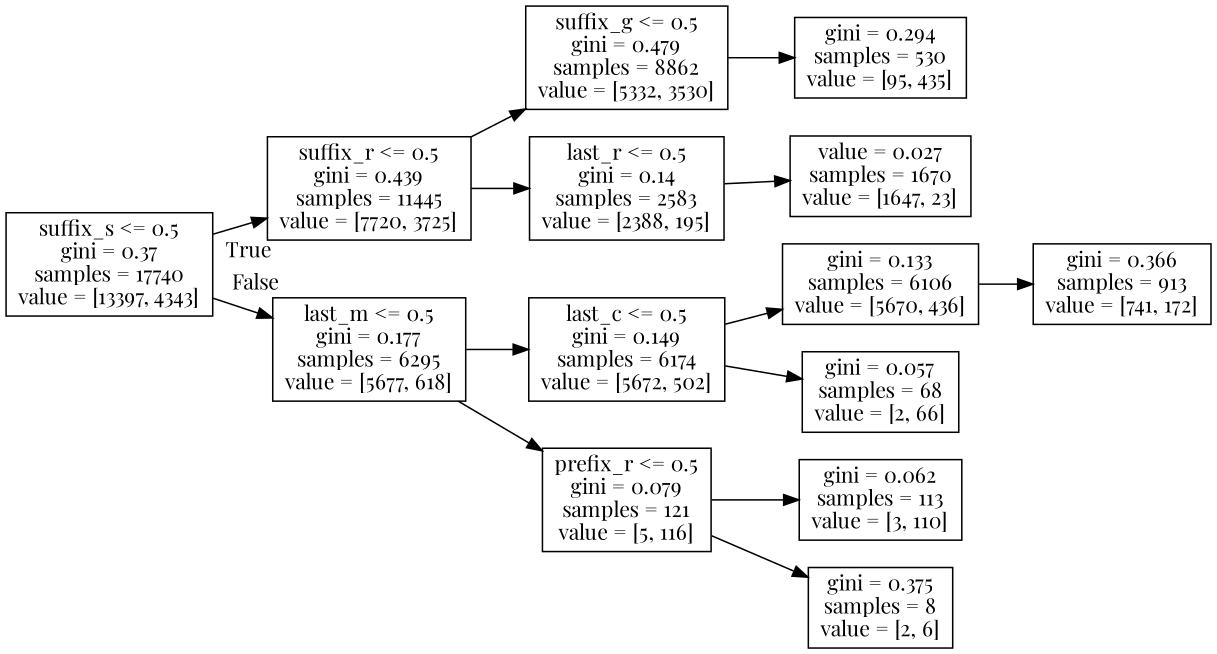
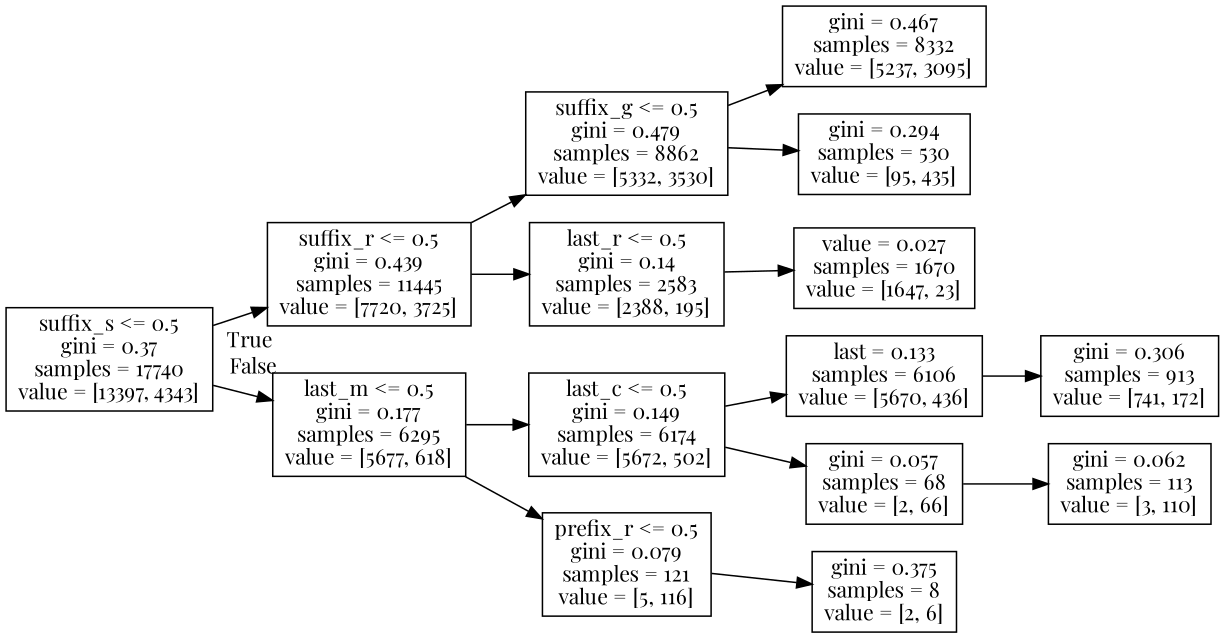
none -> (884, 46)
(881, 284) -> (884, 376)
(1122, 284) -> (1130, 376)
(748, 500) -> (998, 484)
